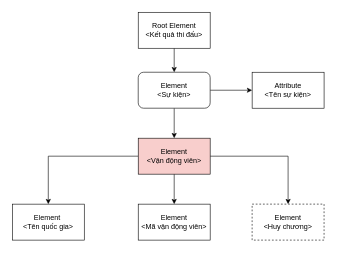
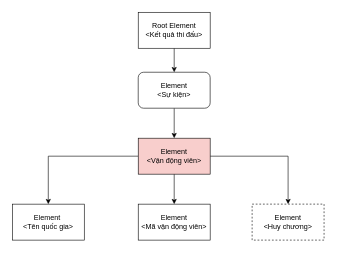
(246, 90) -> none
(288, 90) -> none
